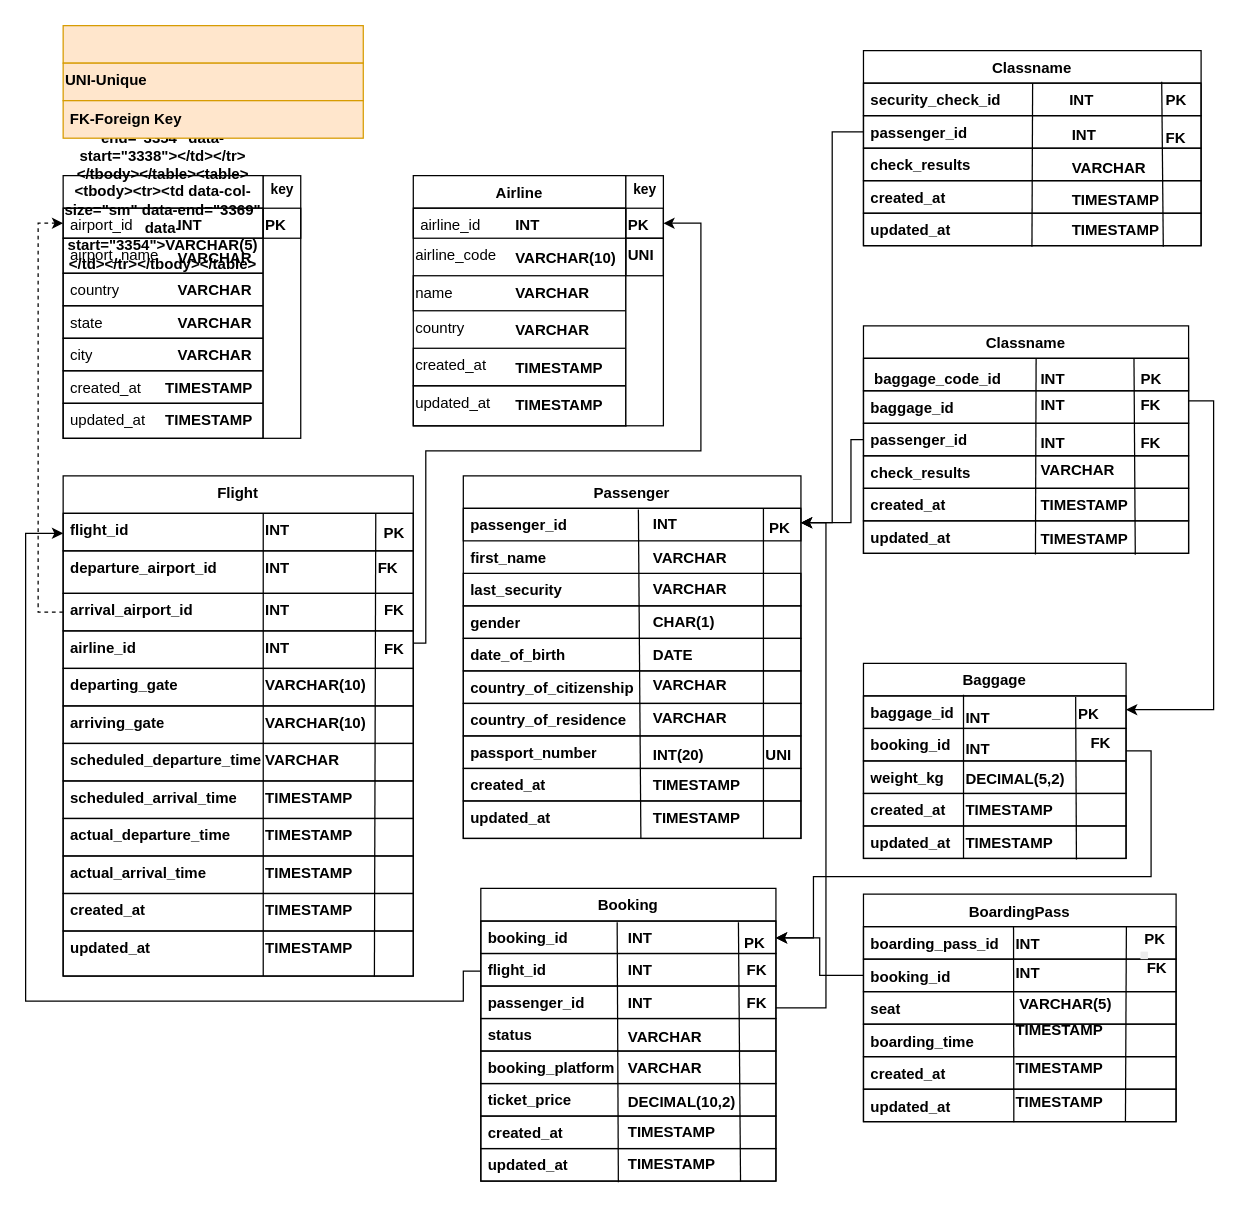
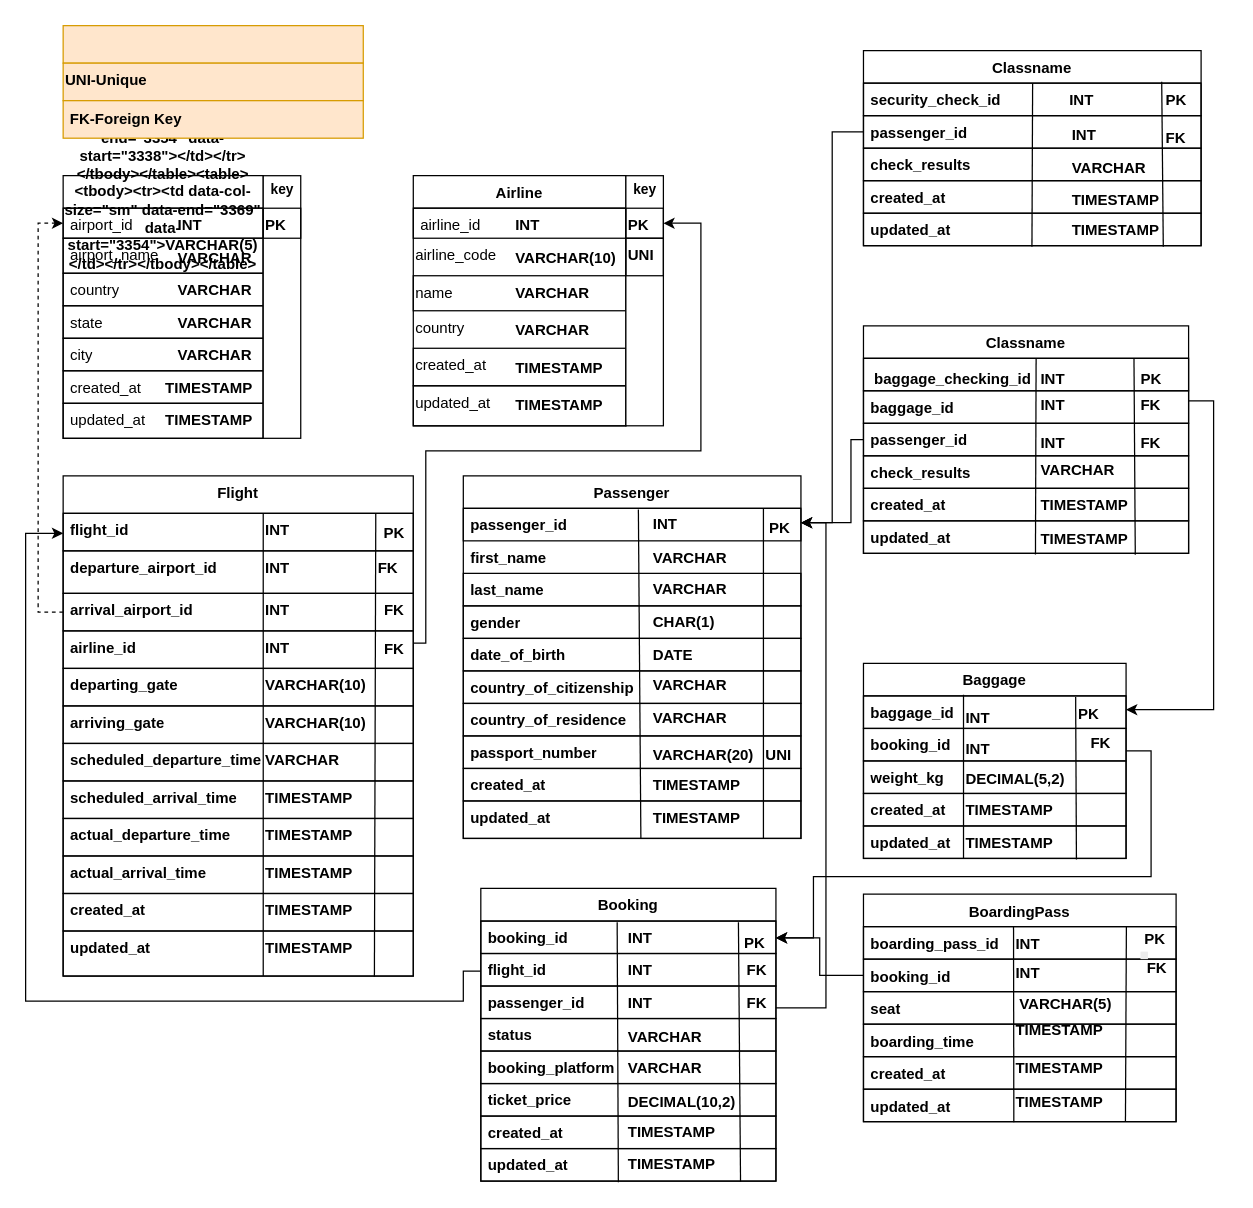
(932, 376) -> (947, 376)
(521, 591) -> (506, 591)
(683, 756) -> (699, 756)
